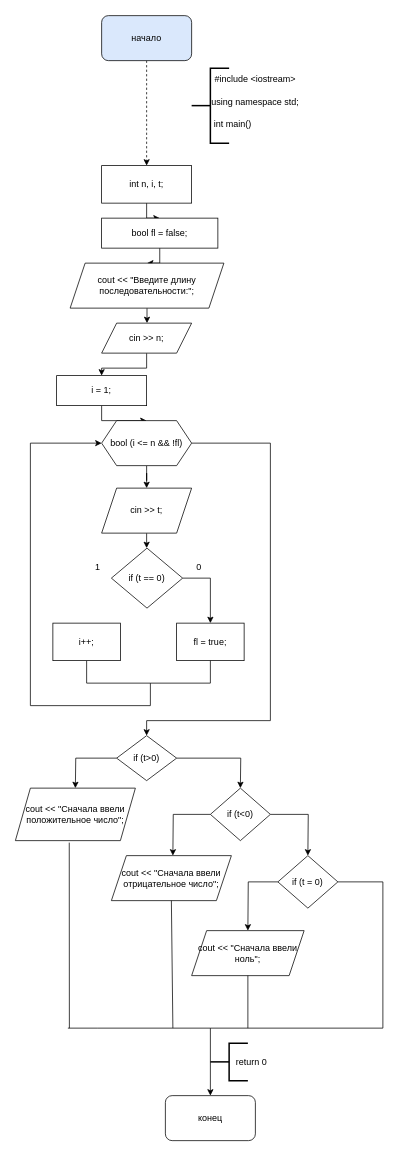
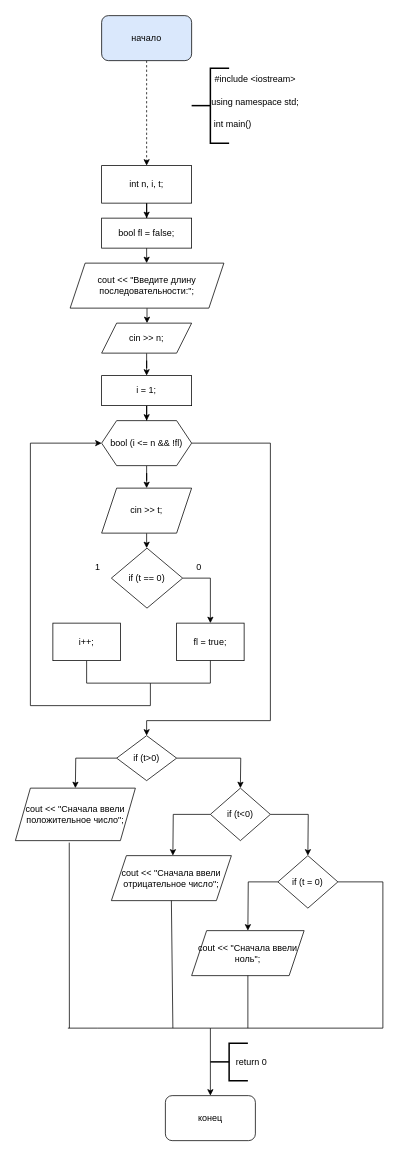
(160, 233) -> (147, 233)
(102, 390) -> (147, 390)
